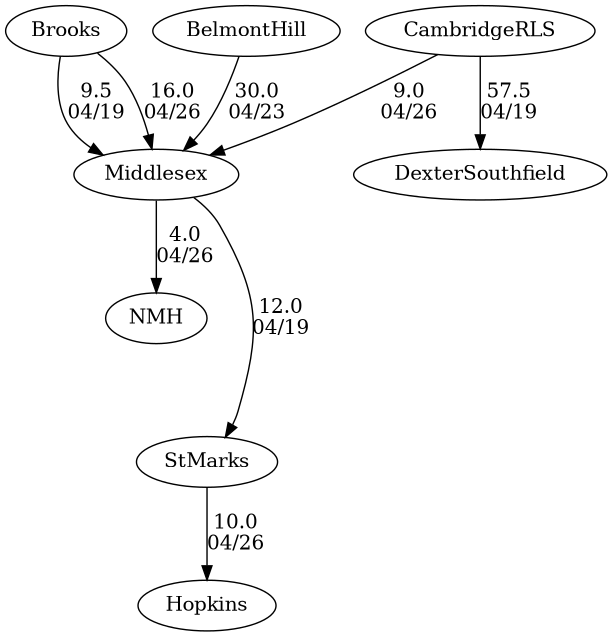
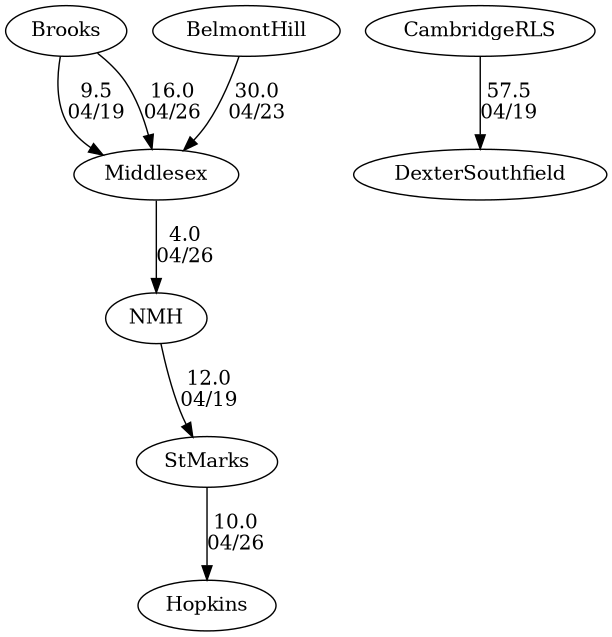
(332, 106) -> none
(251, 304) -> (171, 385)
